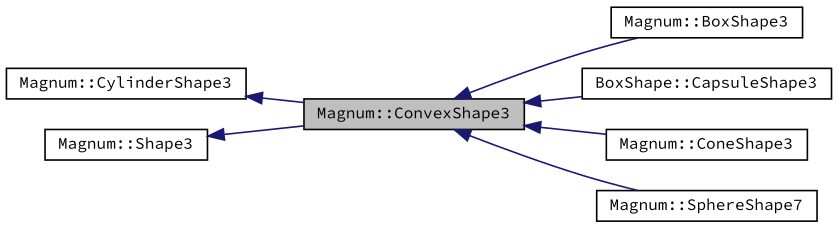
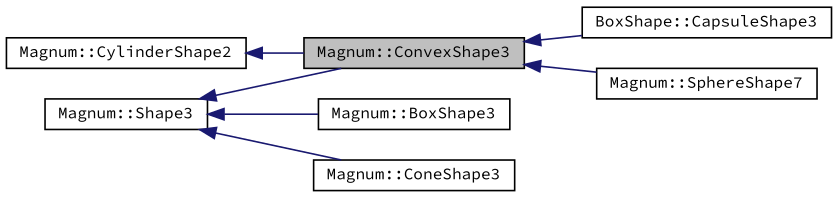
(553, 63) -> (271, 114)
(126, 84) -> (126, 53)
(573, 131) -> (279, 147)
